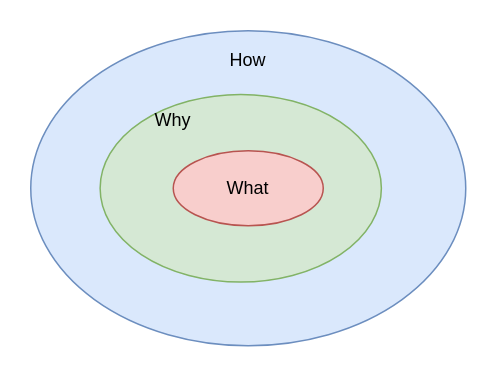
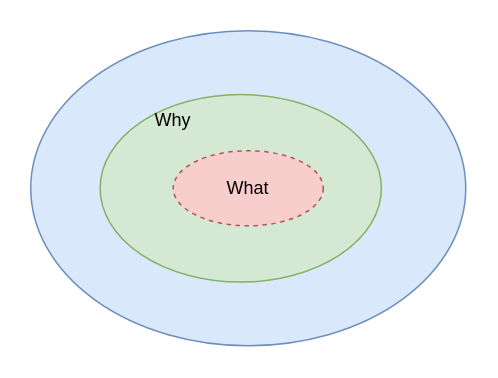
(248, 61) -> none
(248, 188) -> (248, 188)
